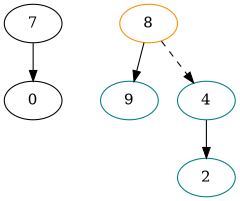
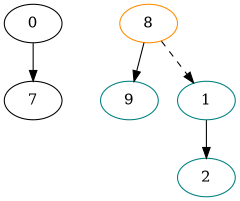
(33, 57) -> (33, 57)
(206, 101) -> (206, 101)
